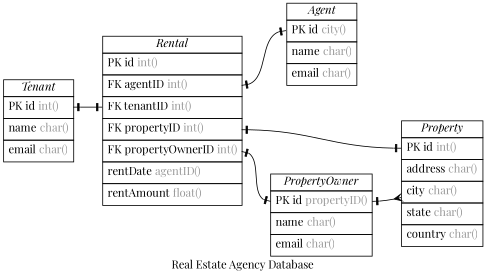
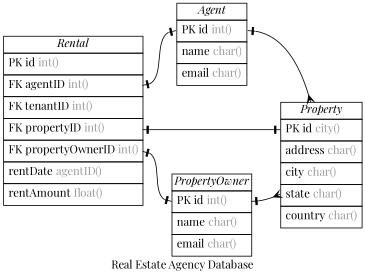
(334, 30) -> (222, 30)
none -> (290, 55)
(38, 121) -> none
(446, 147) -> (328, 129)
(336, 201) -> (217, 201)
